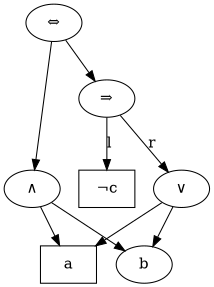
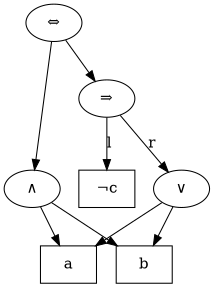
(144, 265) -> (144, 265)
